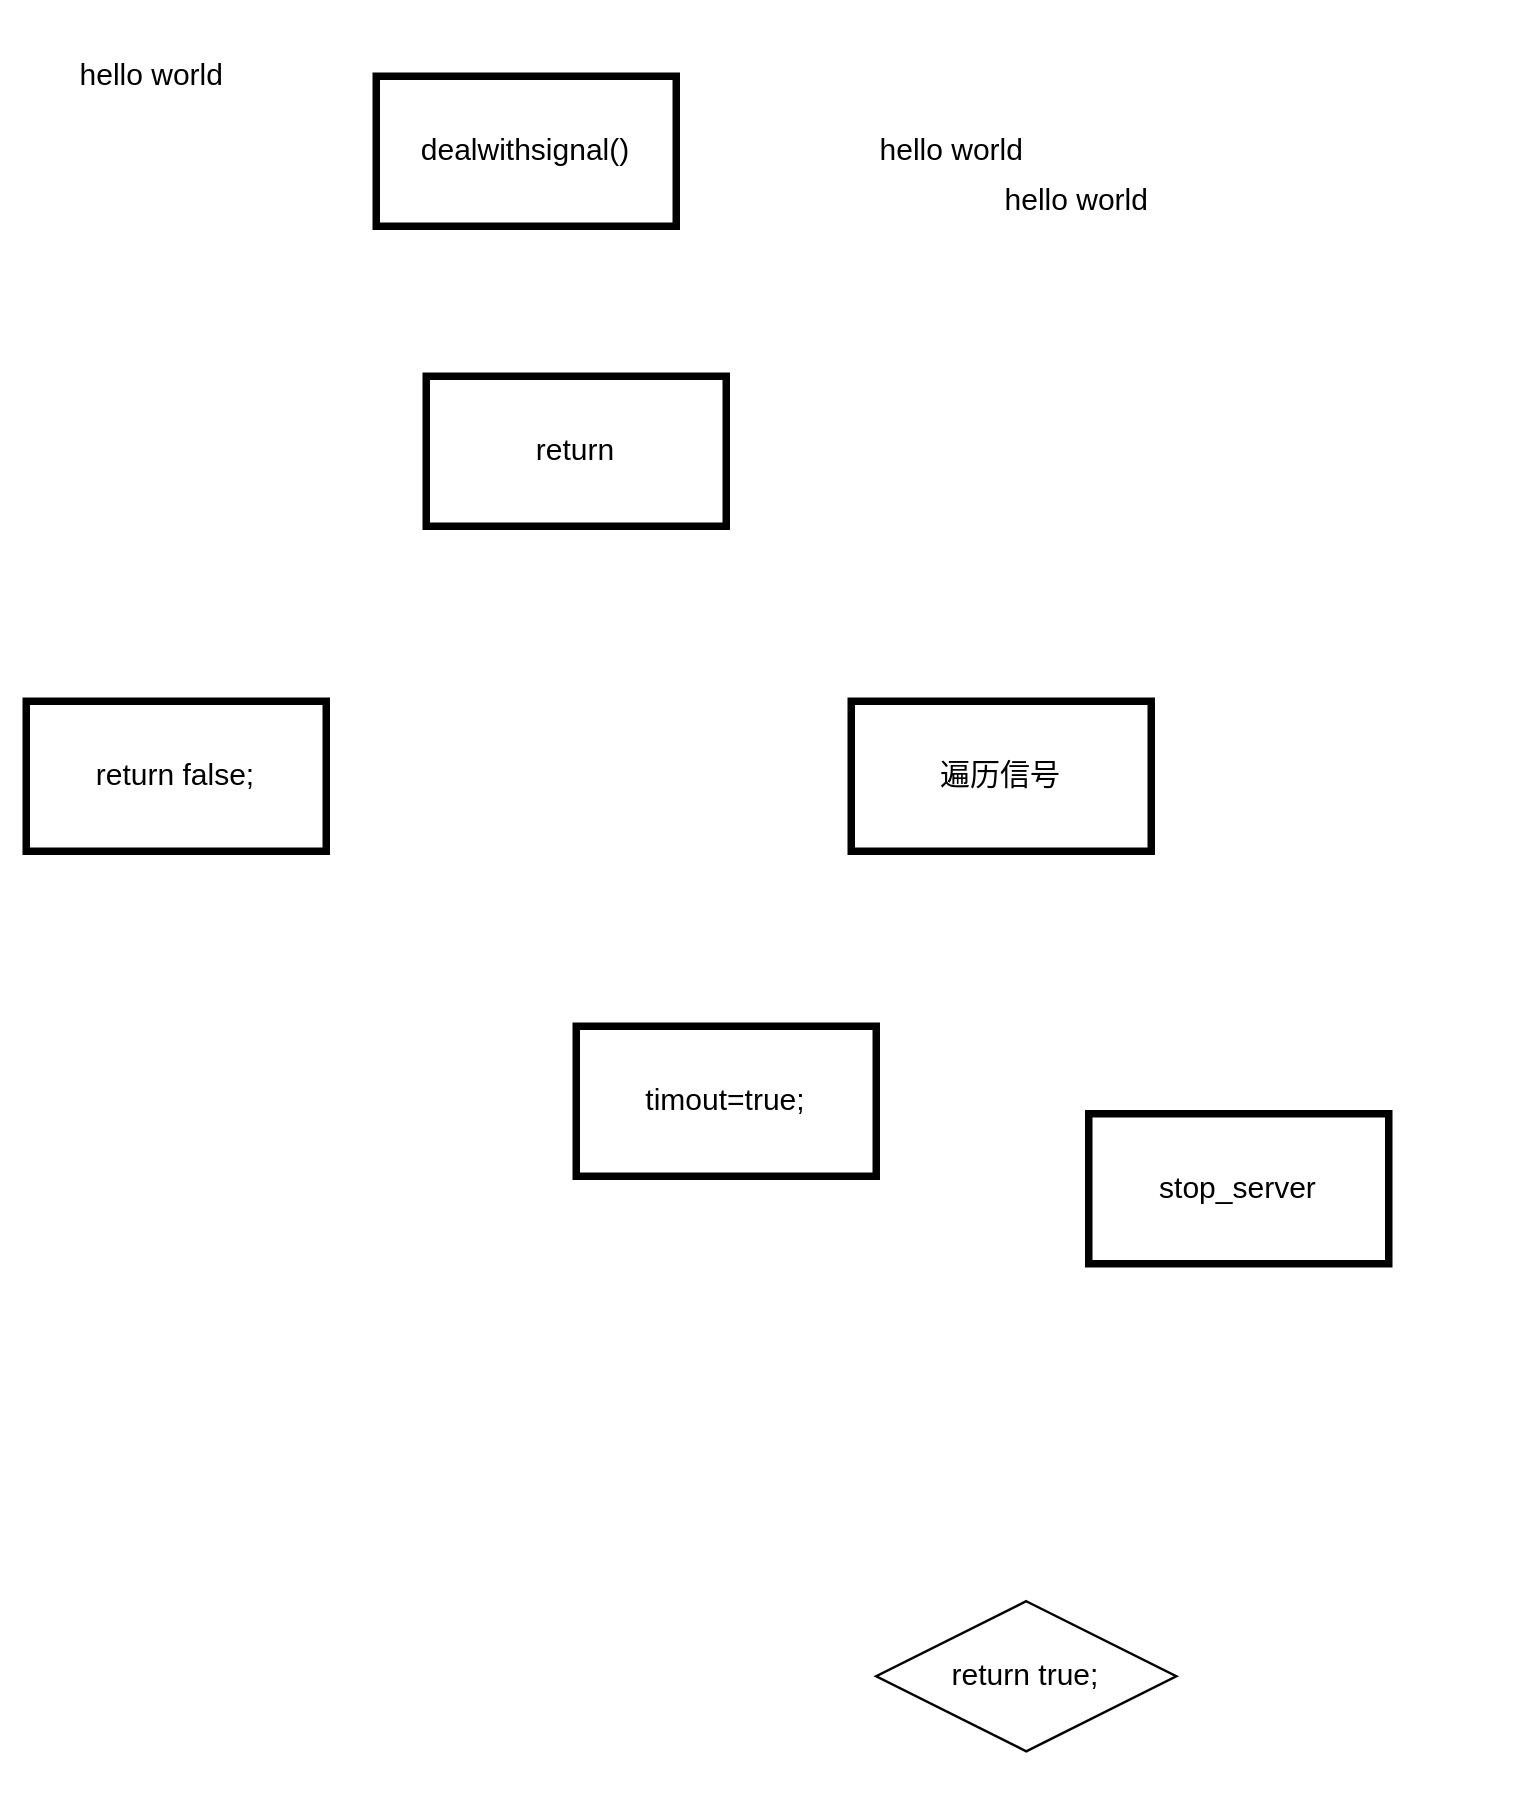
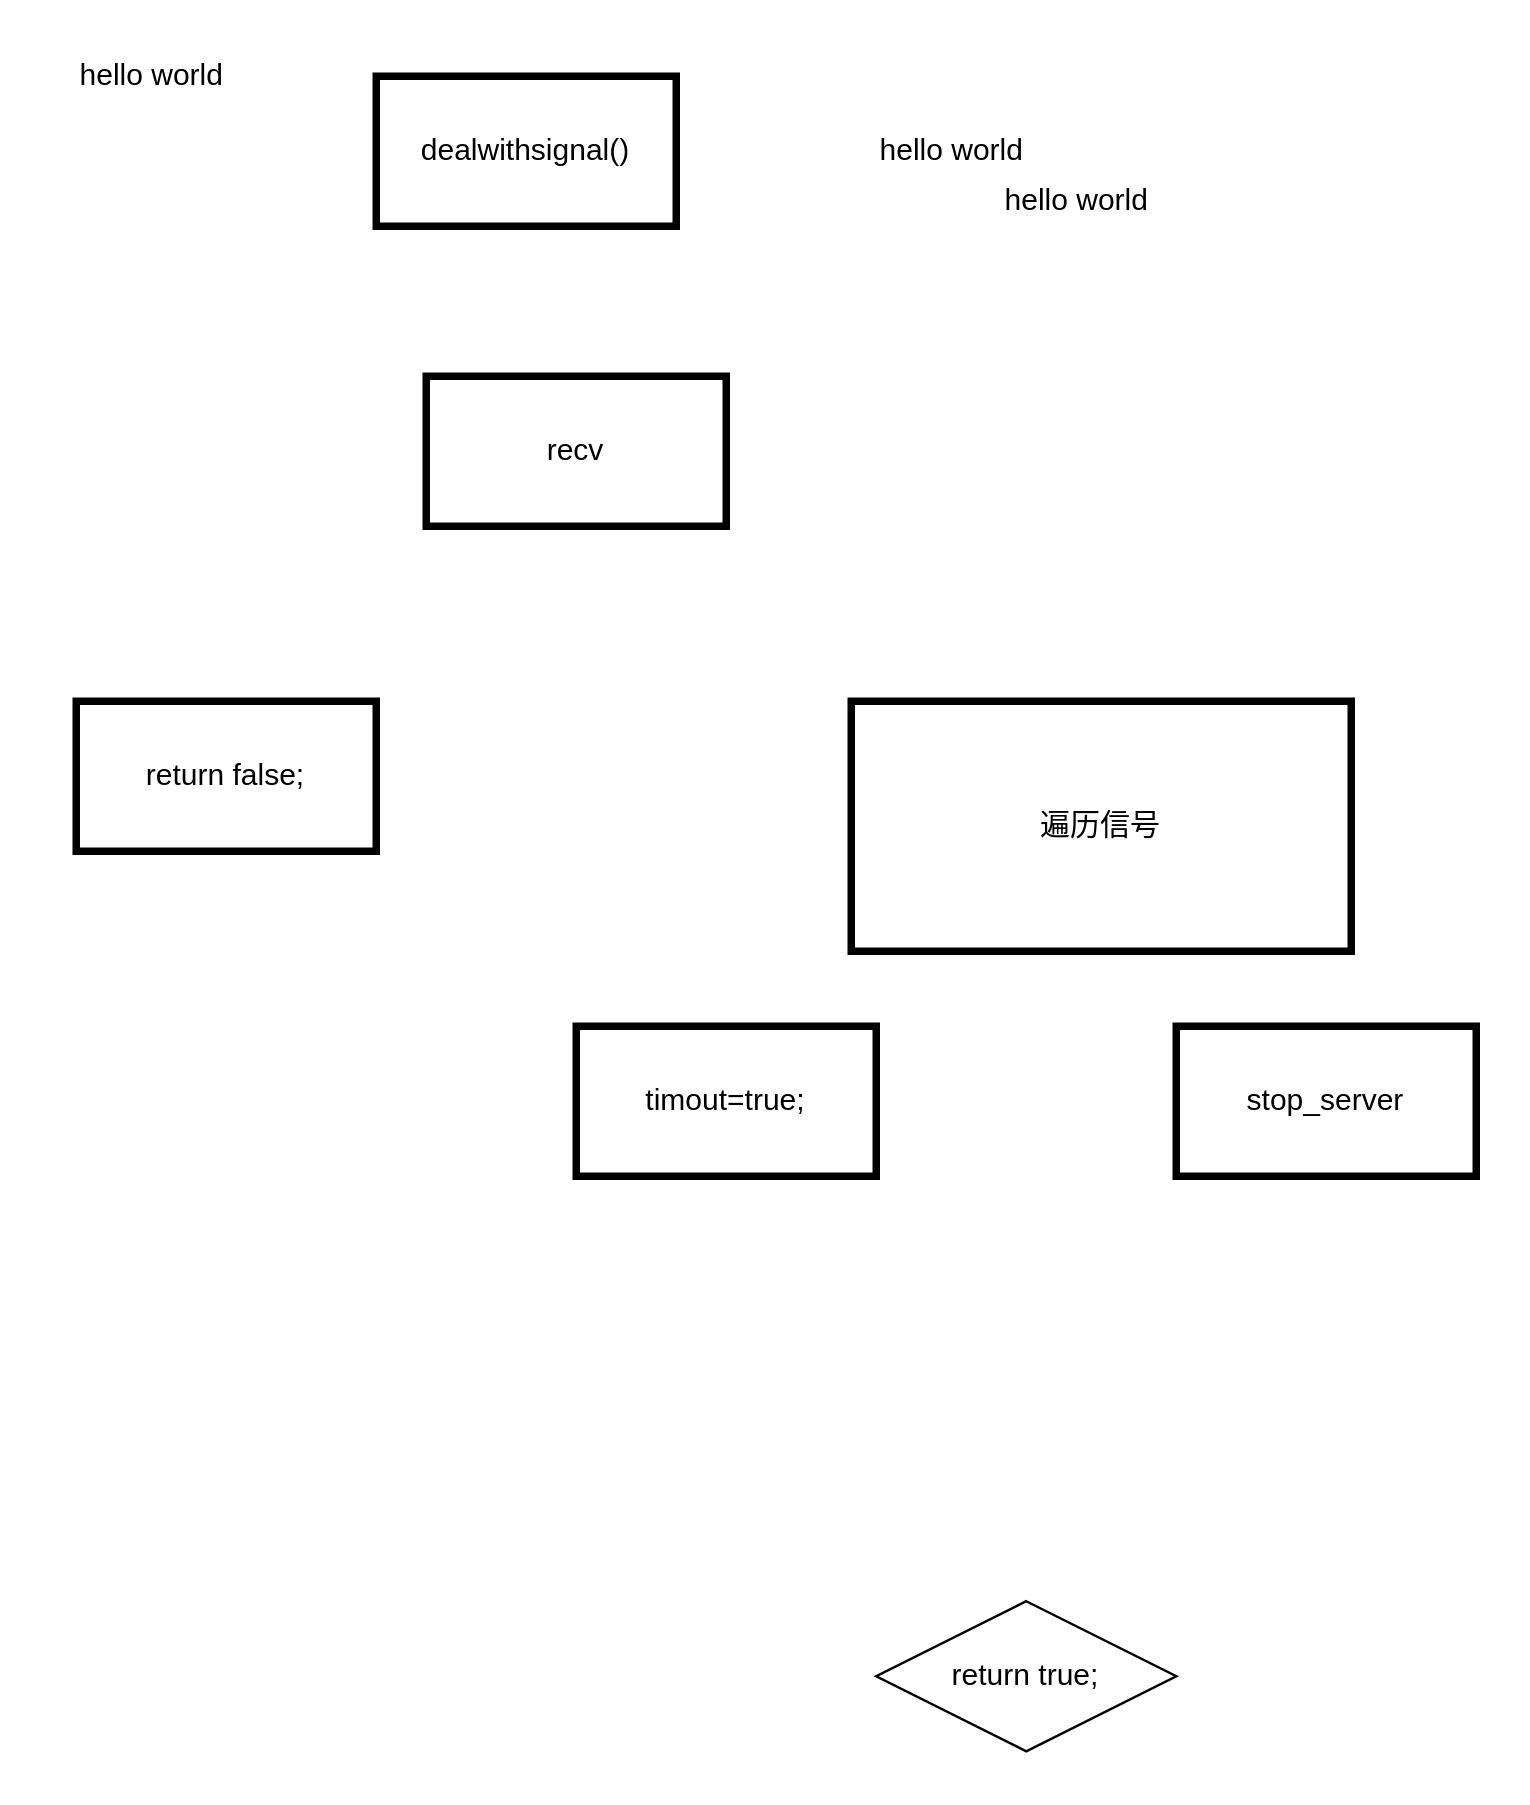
(576, 451) -> (576, 451)
(176, 776) -> (226, 776)
(1001, 776) -> (1101, 826)
(1239, 1189) -> (1326, 1101)
